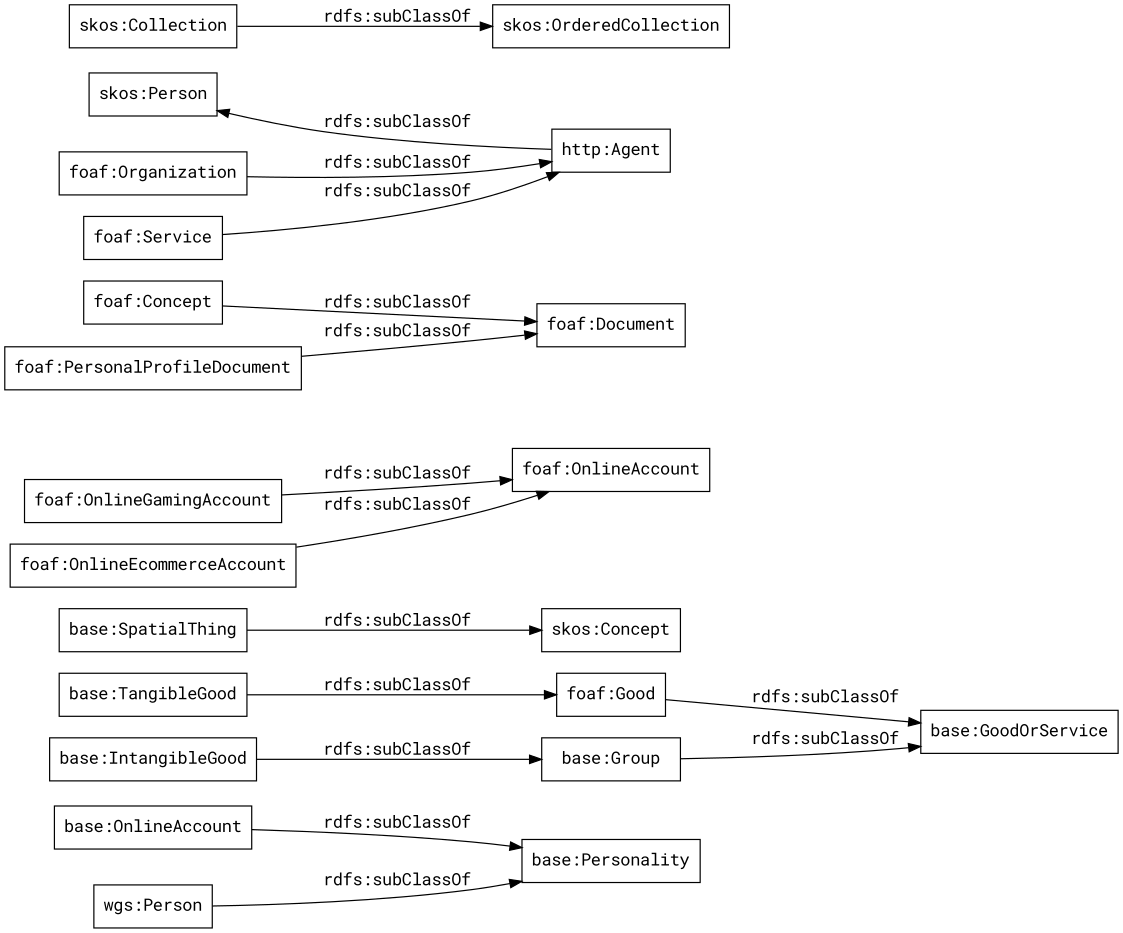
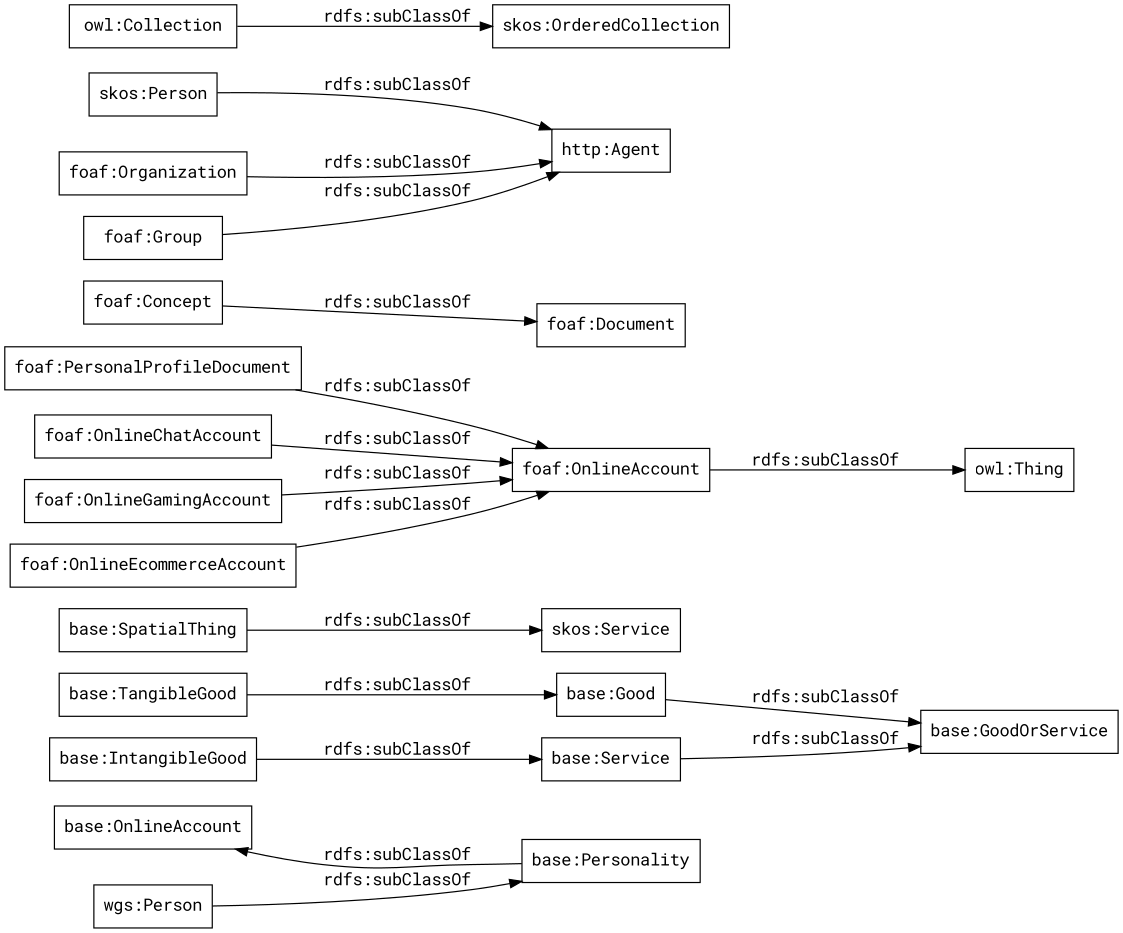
(153, 26) -> (153, 26)
(389, 139) -> (380, 98)
(153, 238) -> (153, 238)
(413, 346) -> (417, 413)
none -> (153, 436)
none -> (1019, 470)
(611, 630) -> (611, 630)
(611, 695) -> (611, 695)
(611, 759) -> (611, 759)
(381, 835) -> (384, 868)
